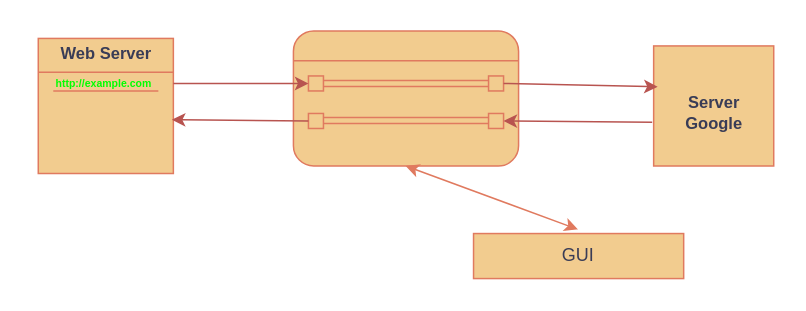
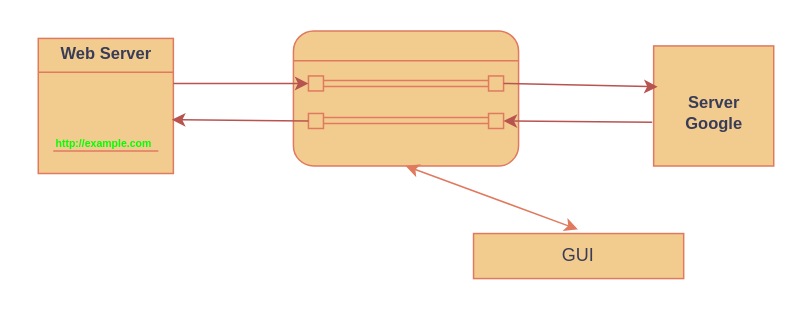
(106, 83) -> (106, 143)
